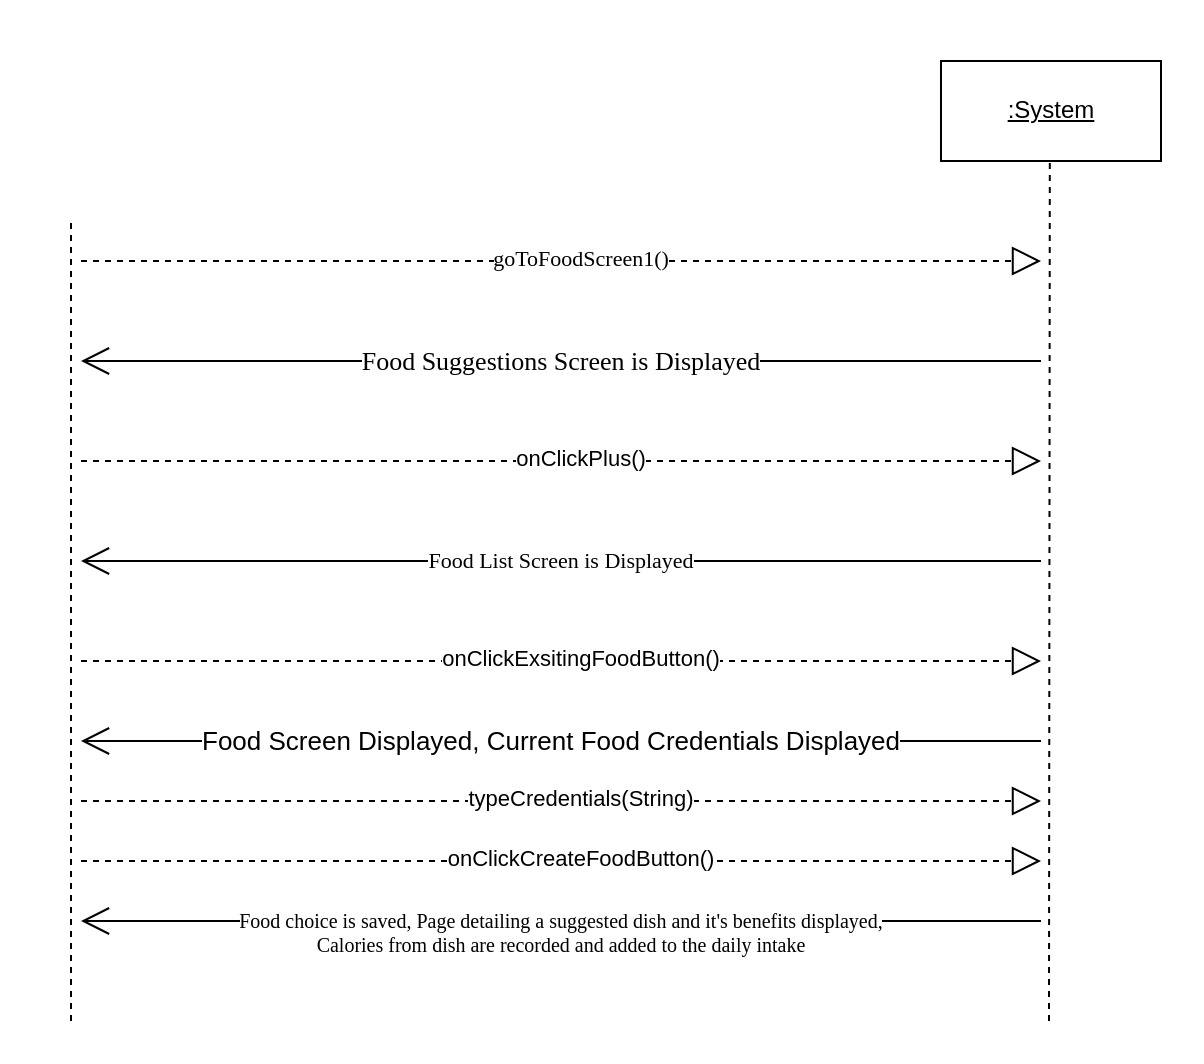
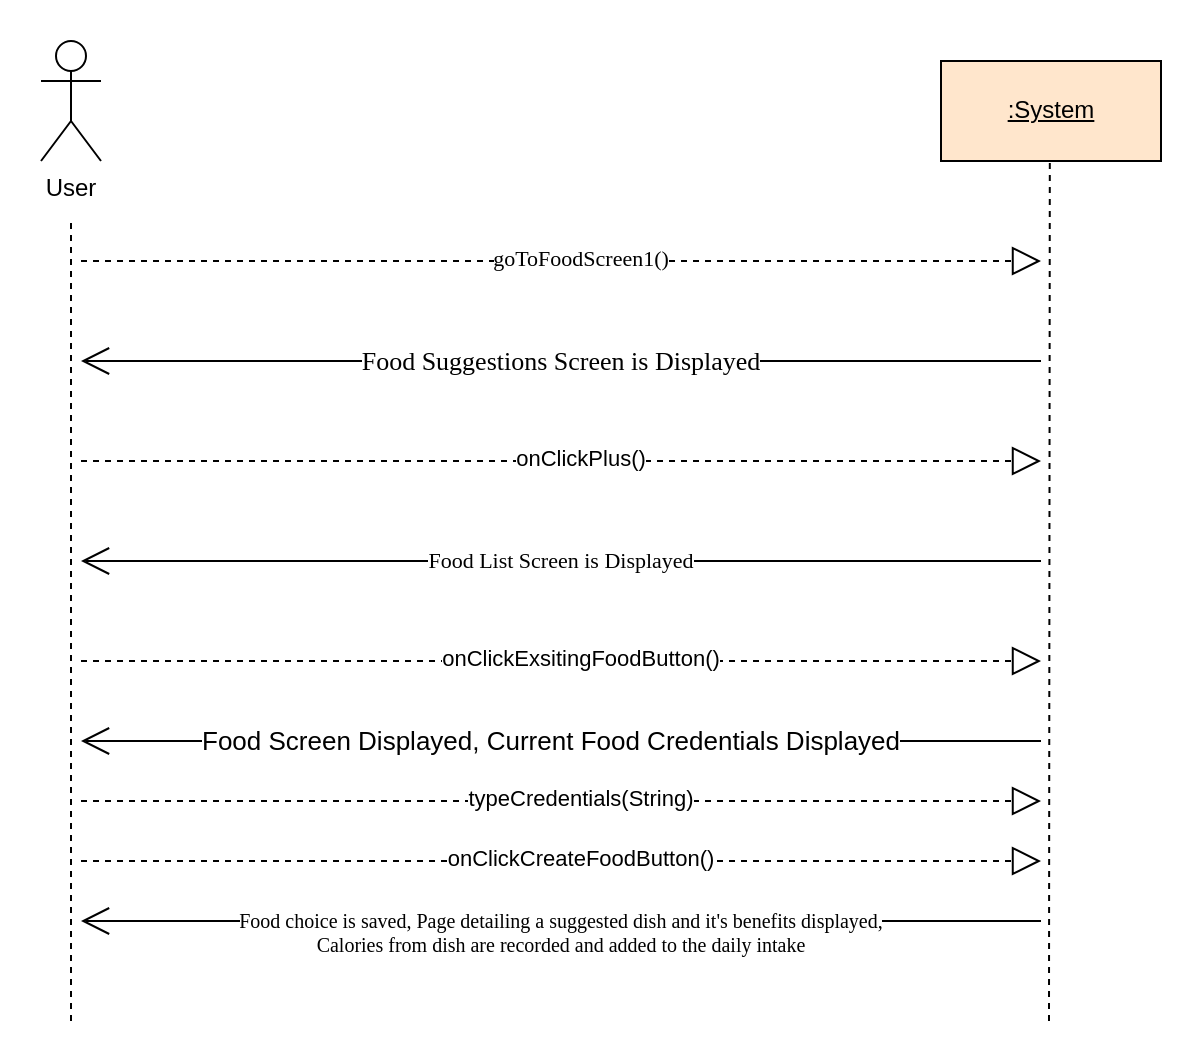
none -> (71, 101)
(1051, 111) -> (1051, 111)
